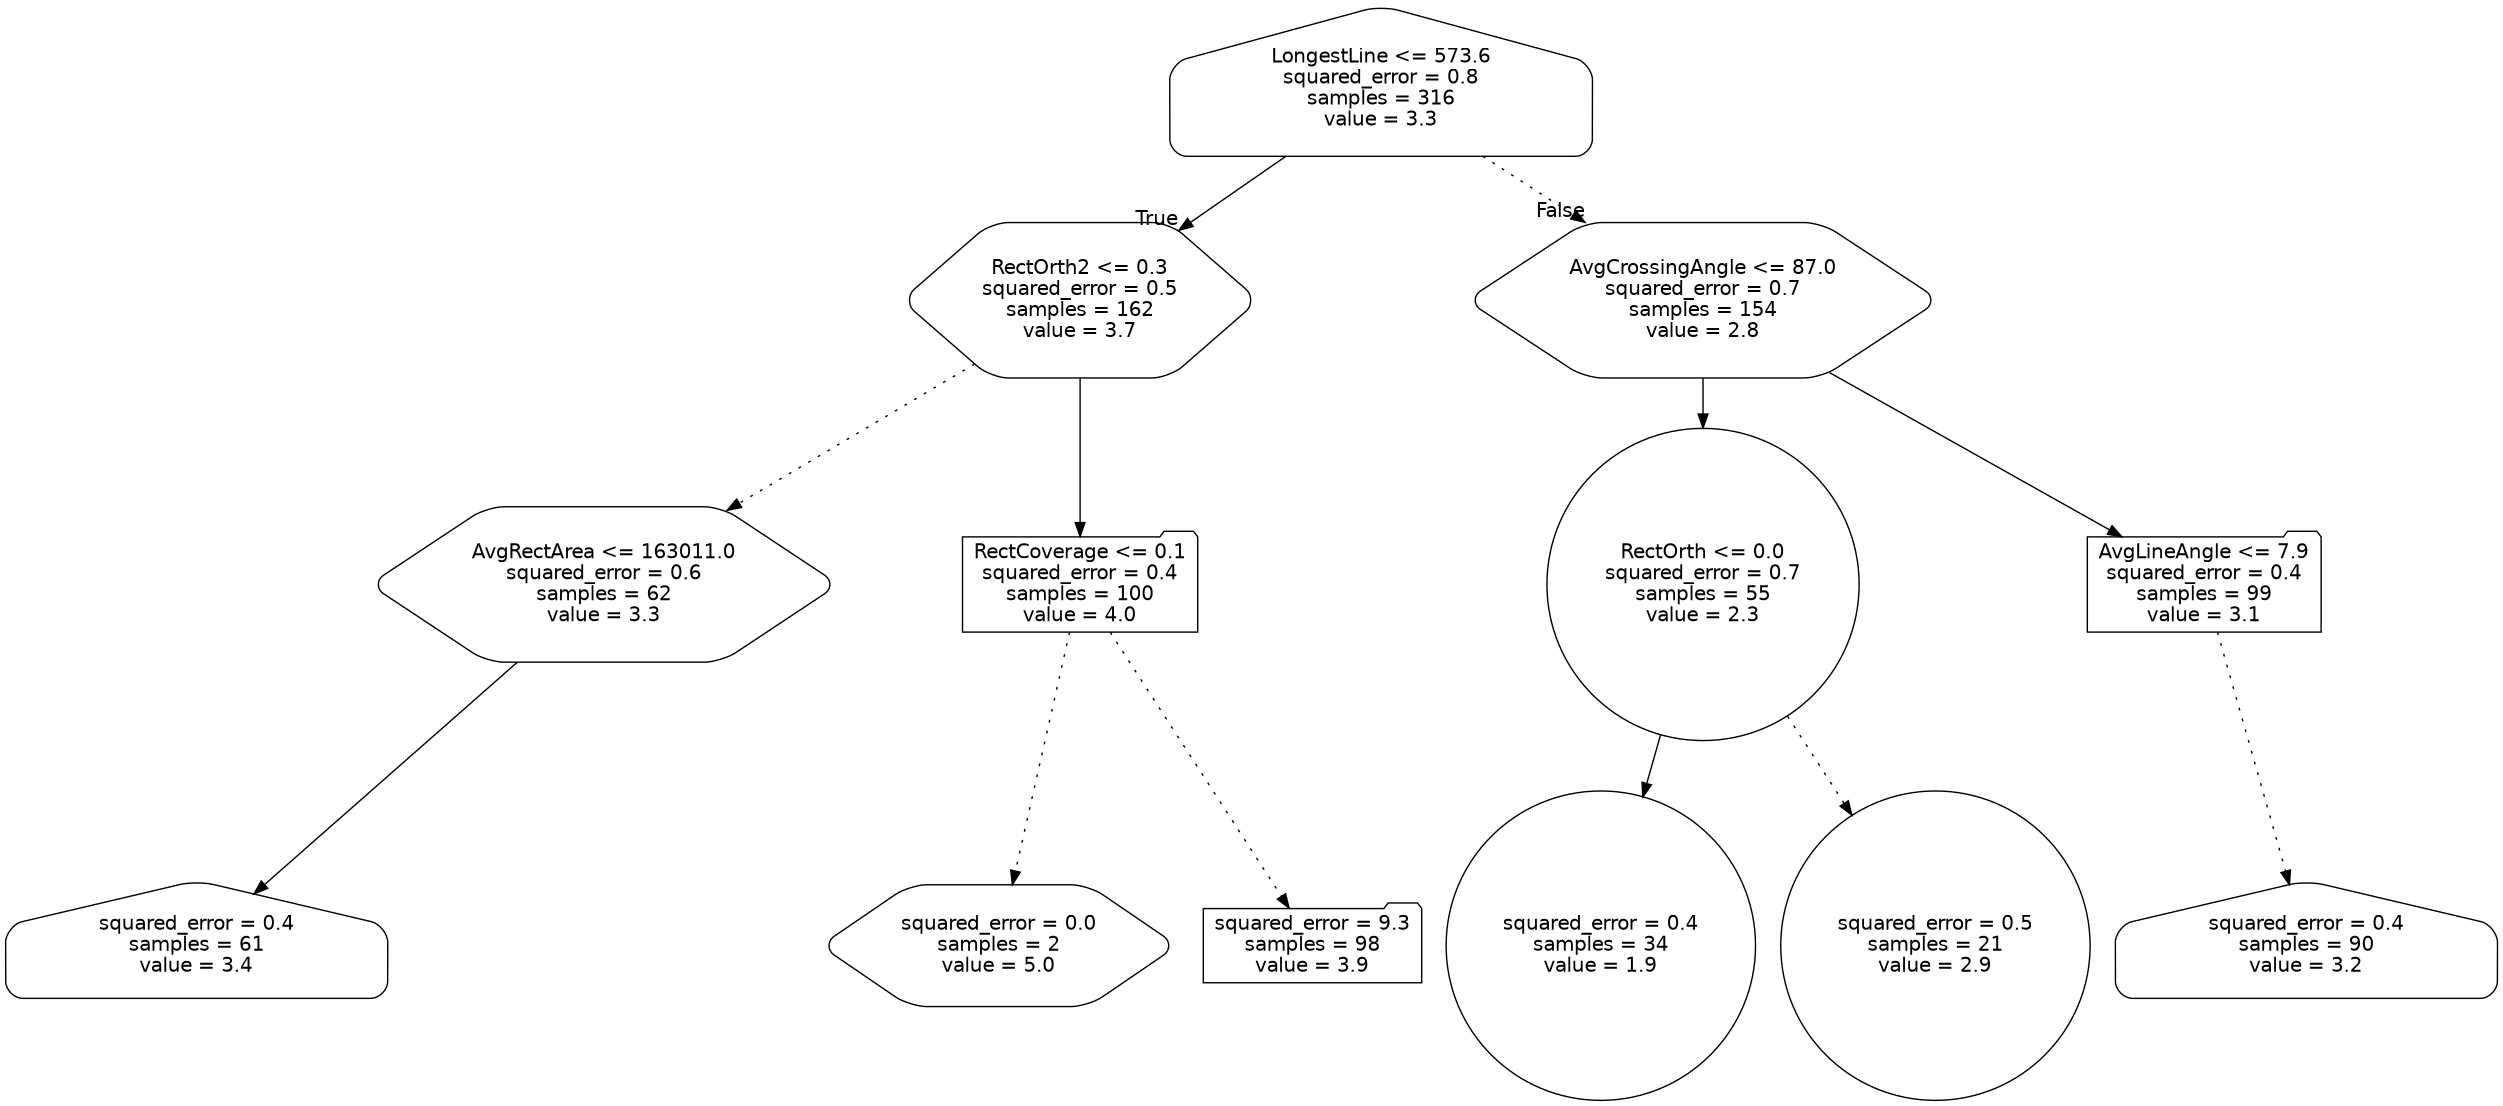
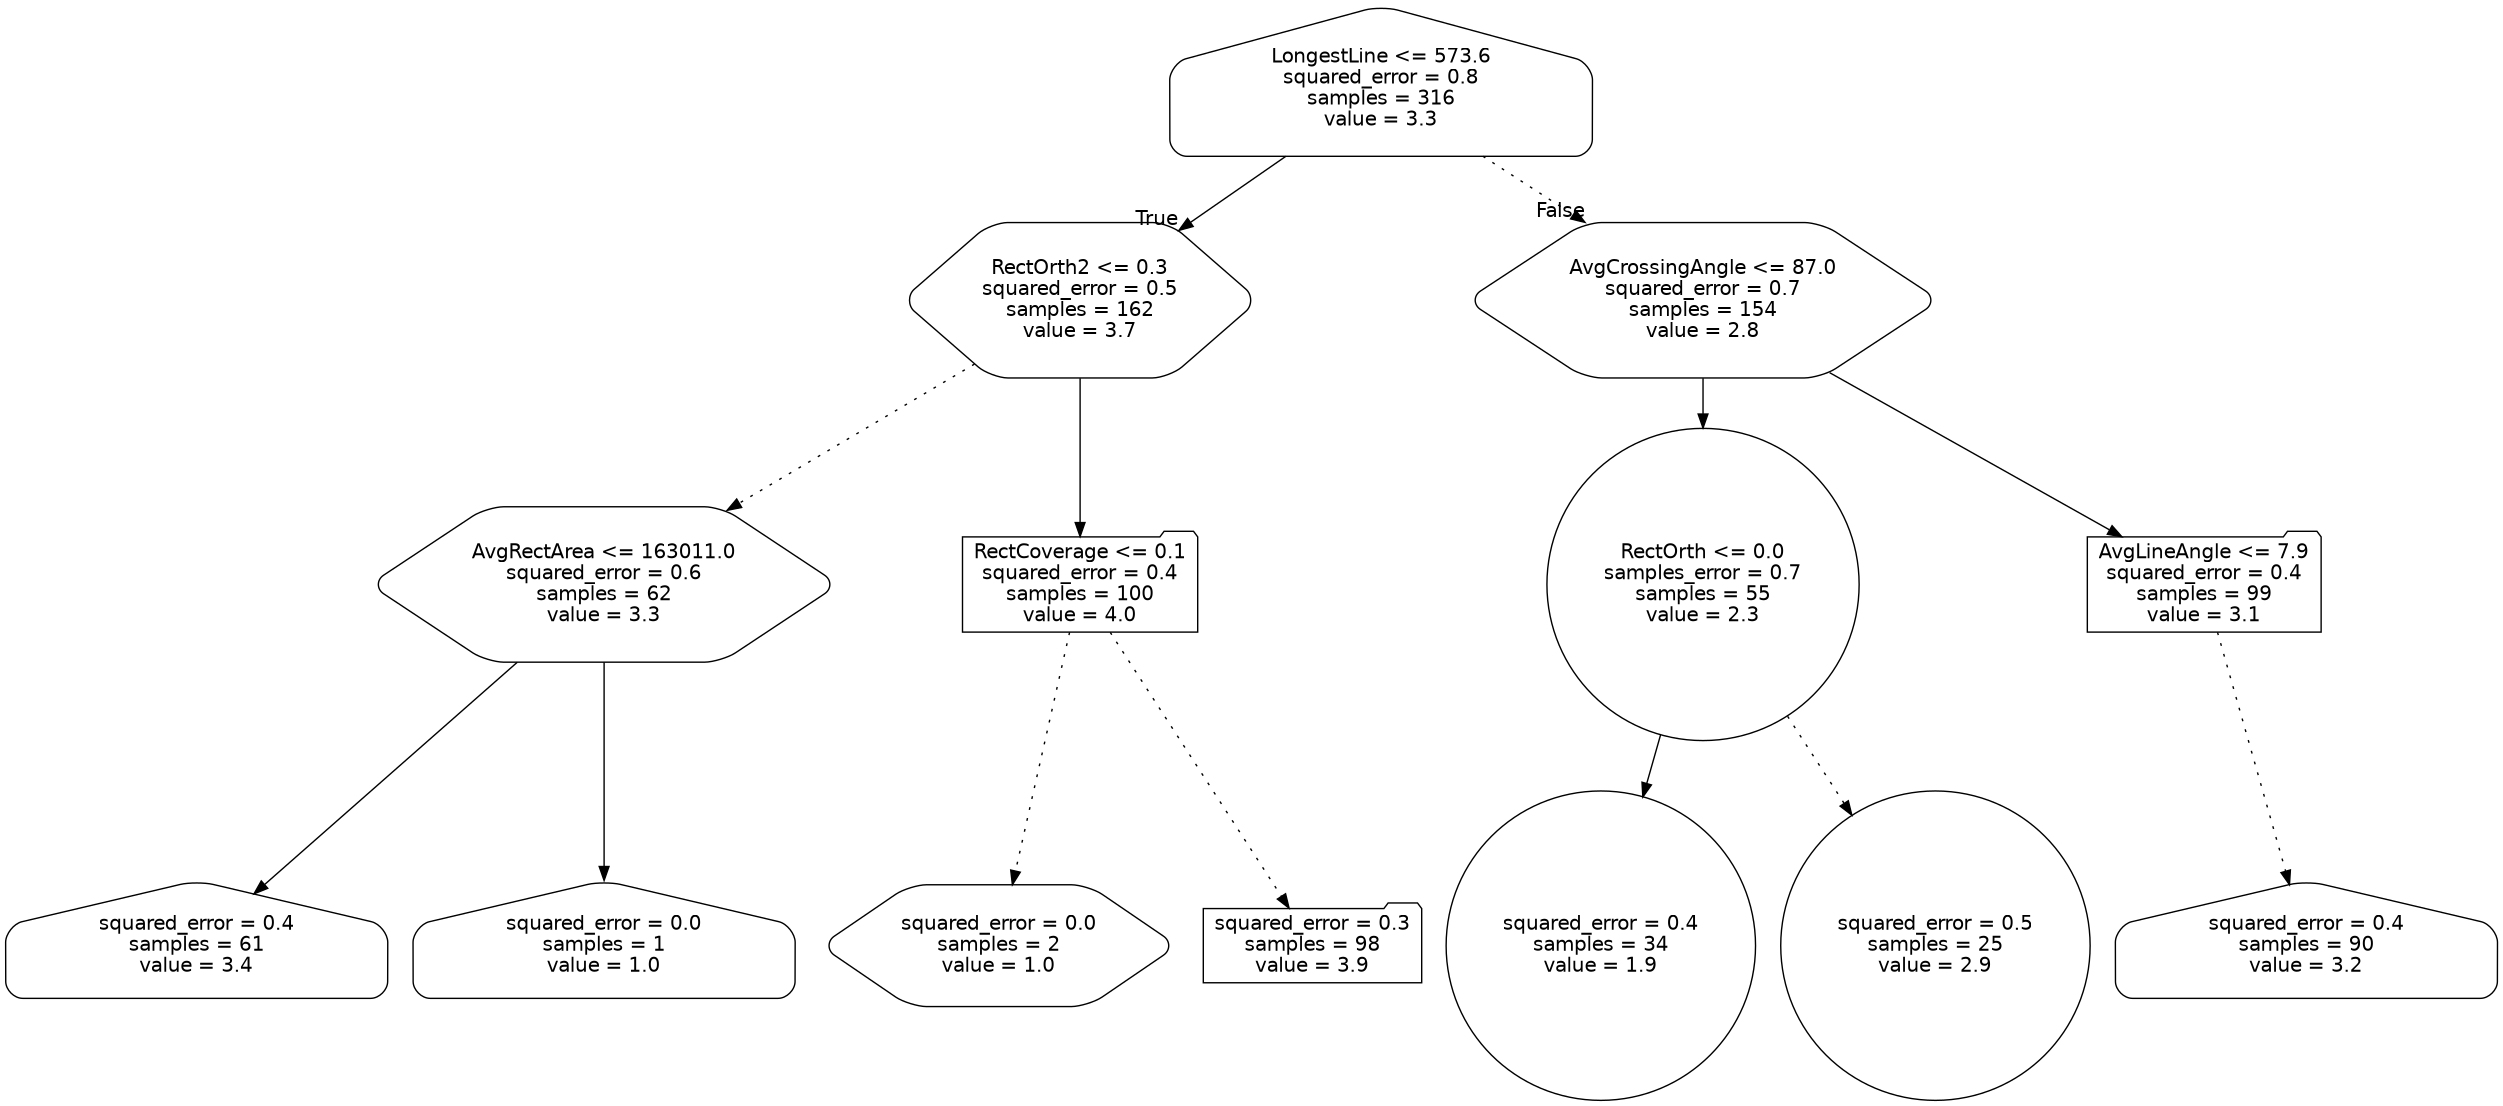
(1703, 584) -> (1703, 584)
none -> (604, 946)
(999, 946) -> (999, 946)
(1312, 946) -> (1312, 946)
(1935, 946) -> (1935, 946)
